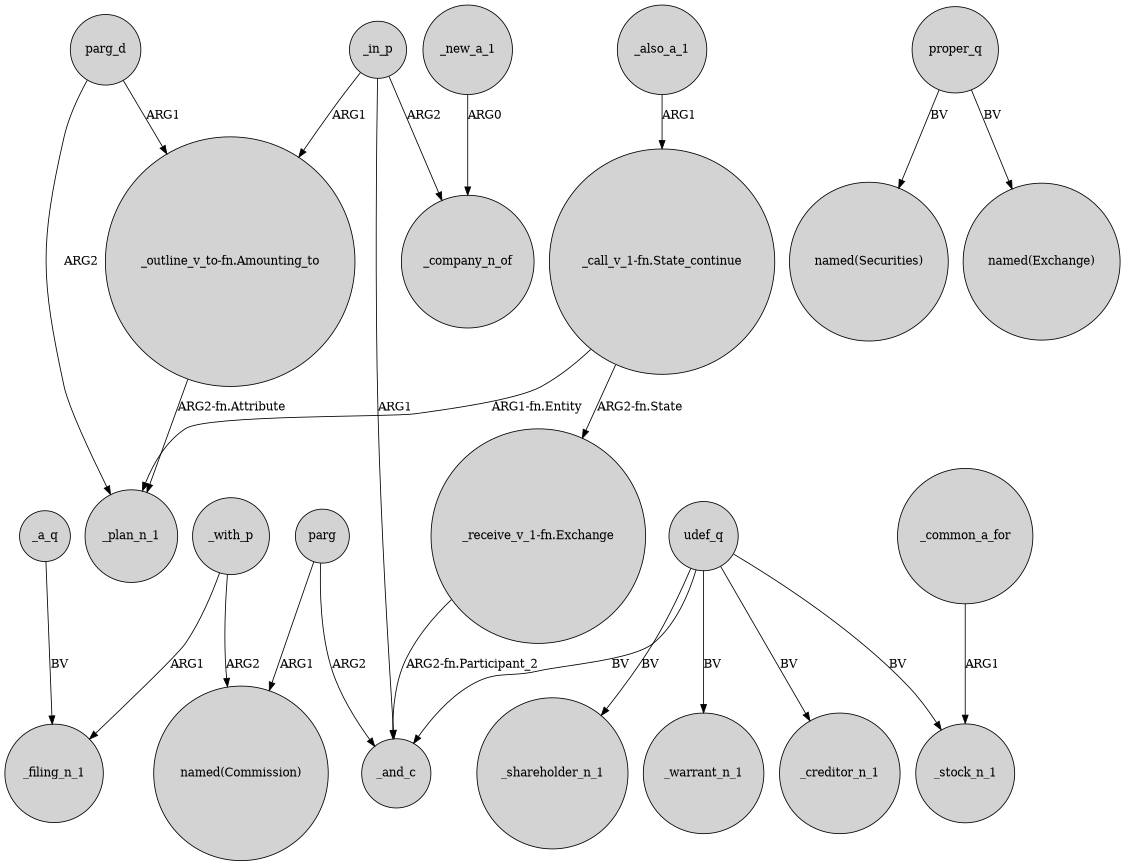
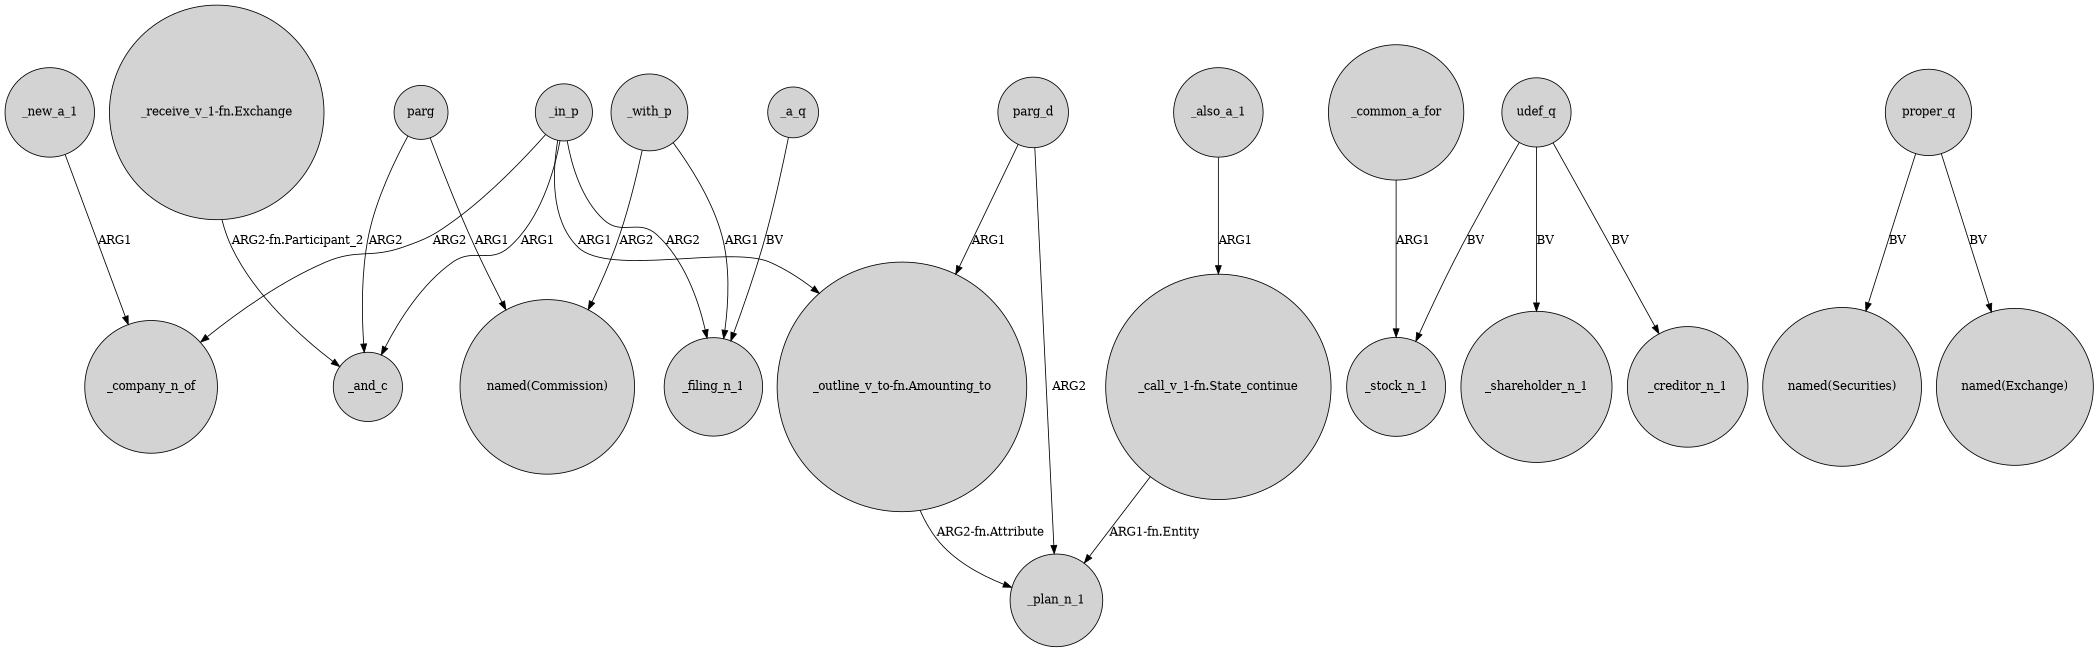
(485, 116) -> (115, 241)
none -> (640, 227)
(601, 398) -> none
(569, 666) -> none
(704, 773) -> none
